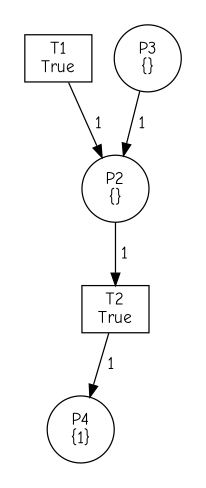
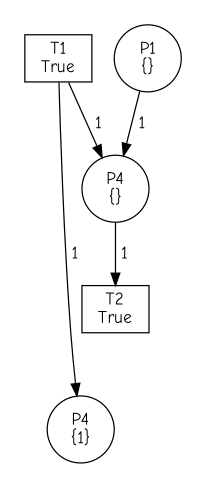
(148, 58) -> (148, 58)
(115, 189) -> (115, 189)
(101, 359) -> (65, 233)
